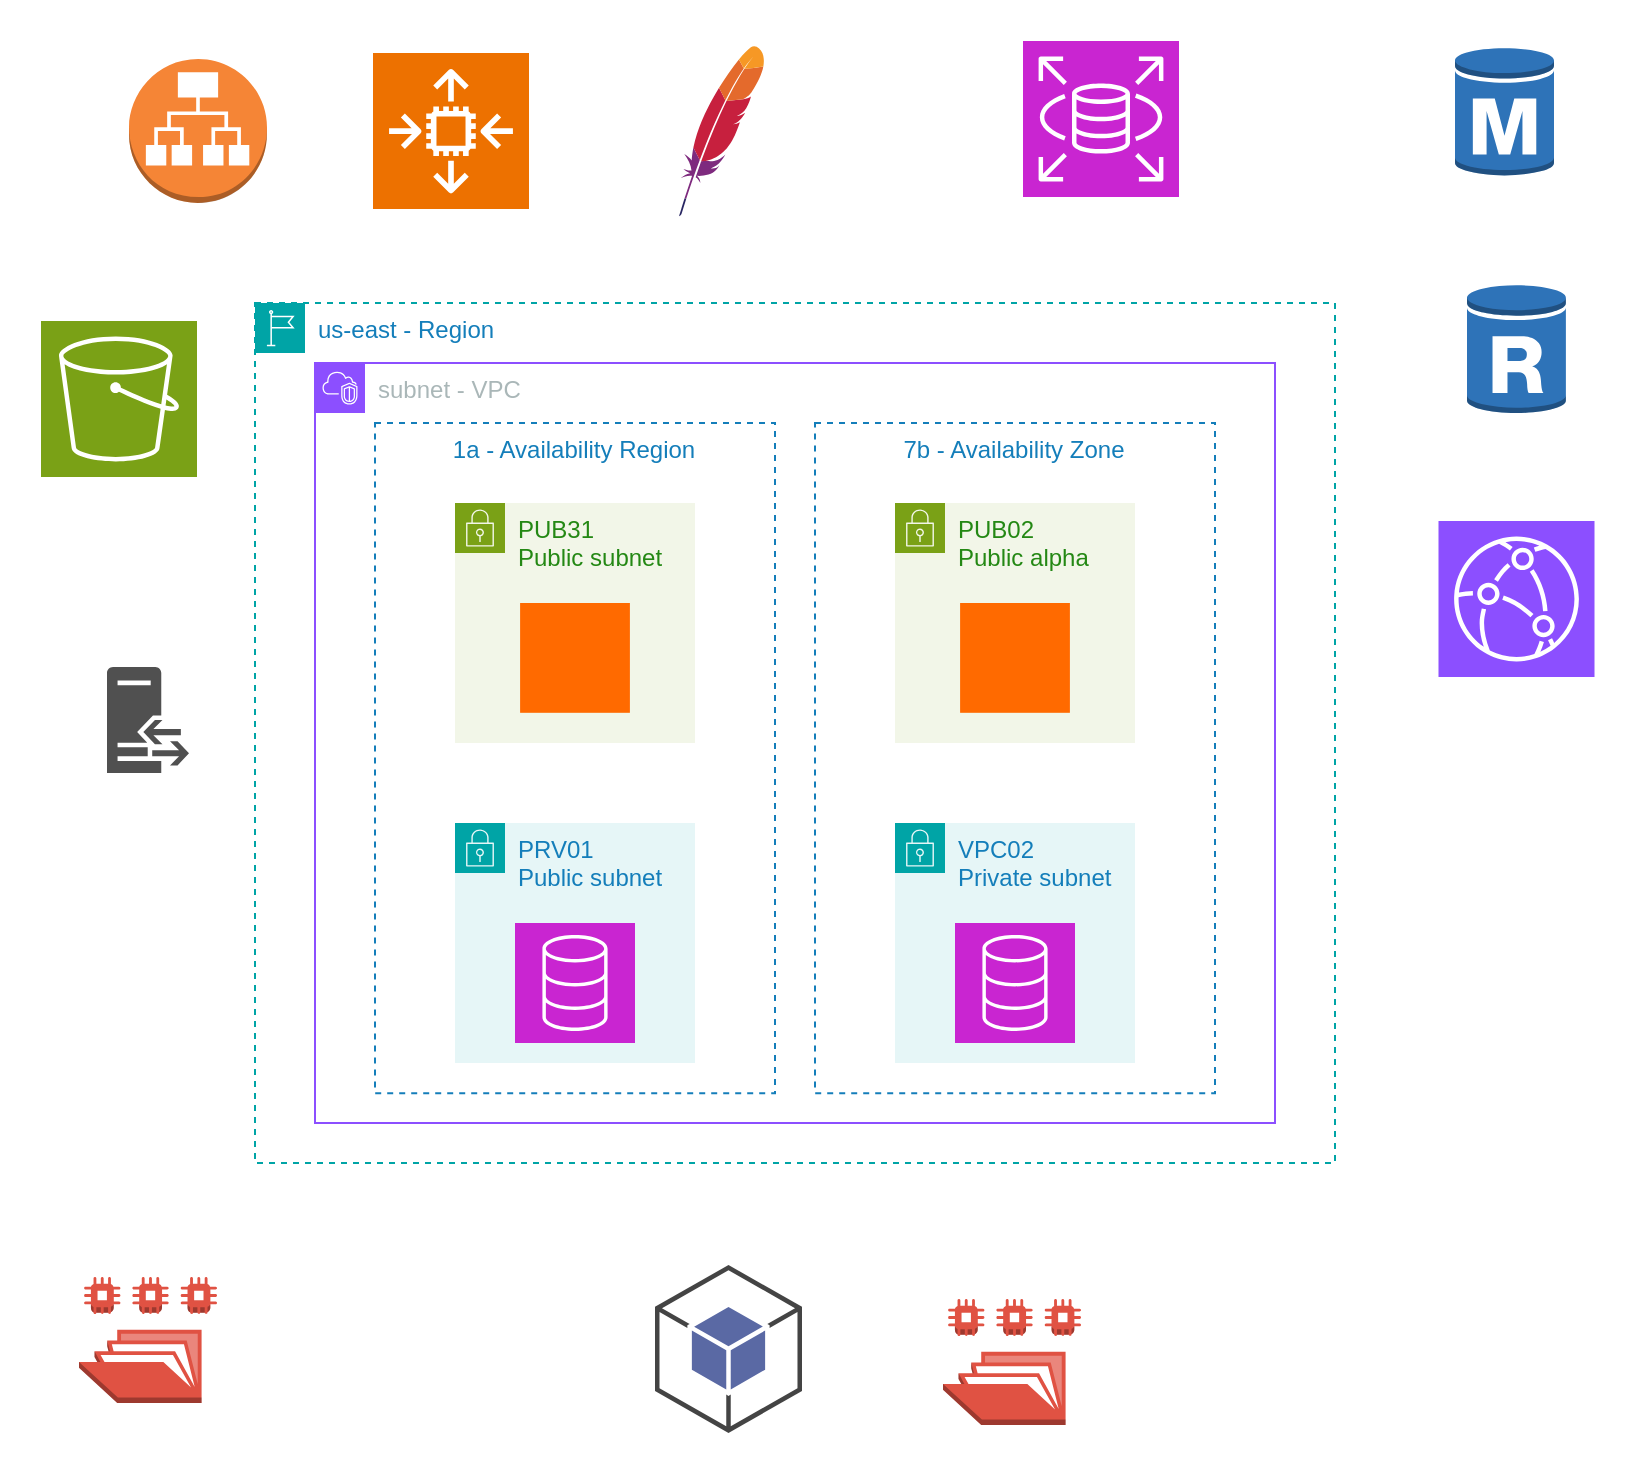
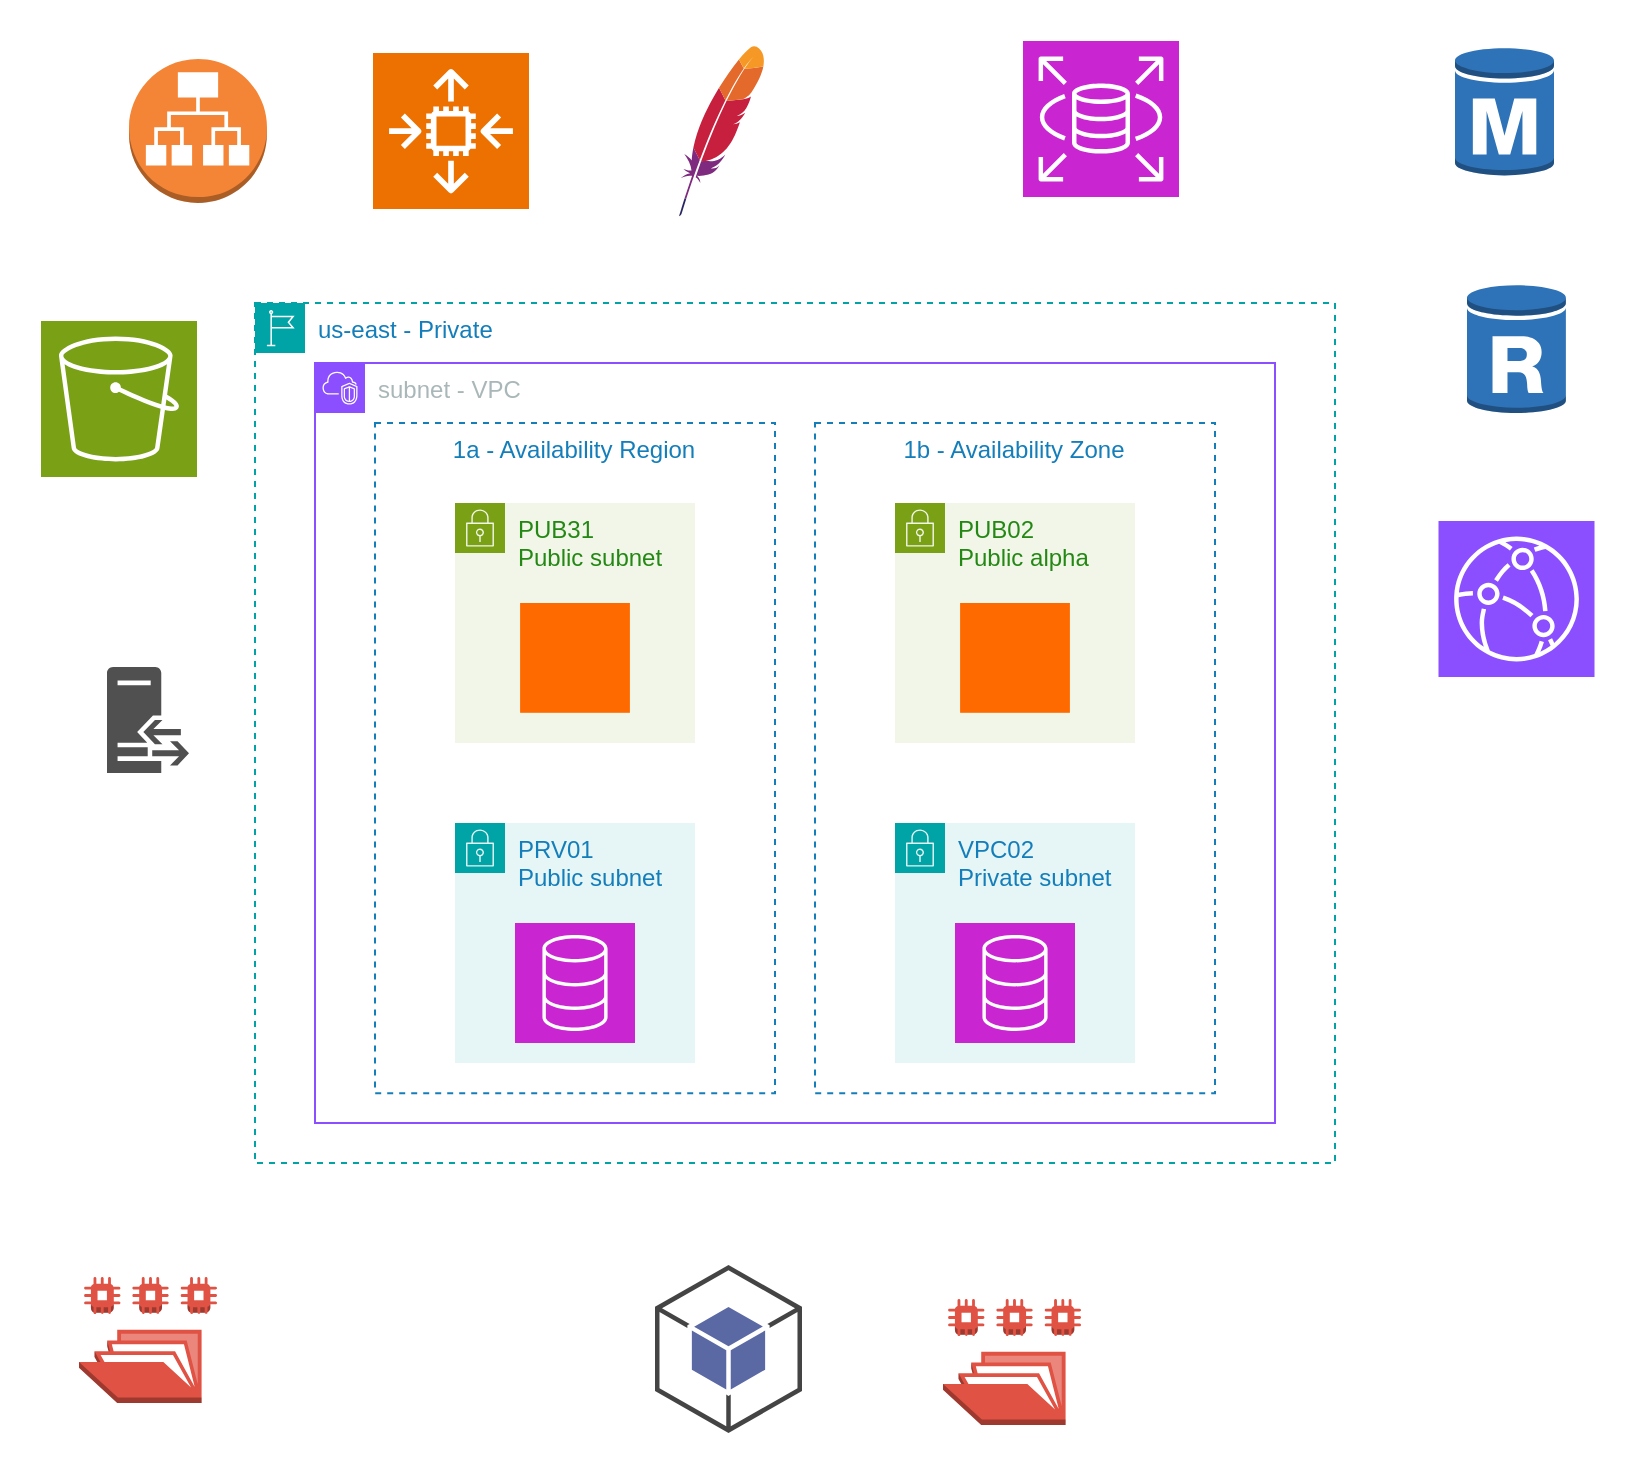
(417, 331) -> (424, 331)
(1015, 451) -> (1015, 451)
